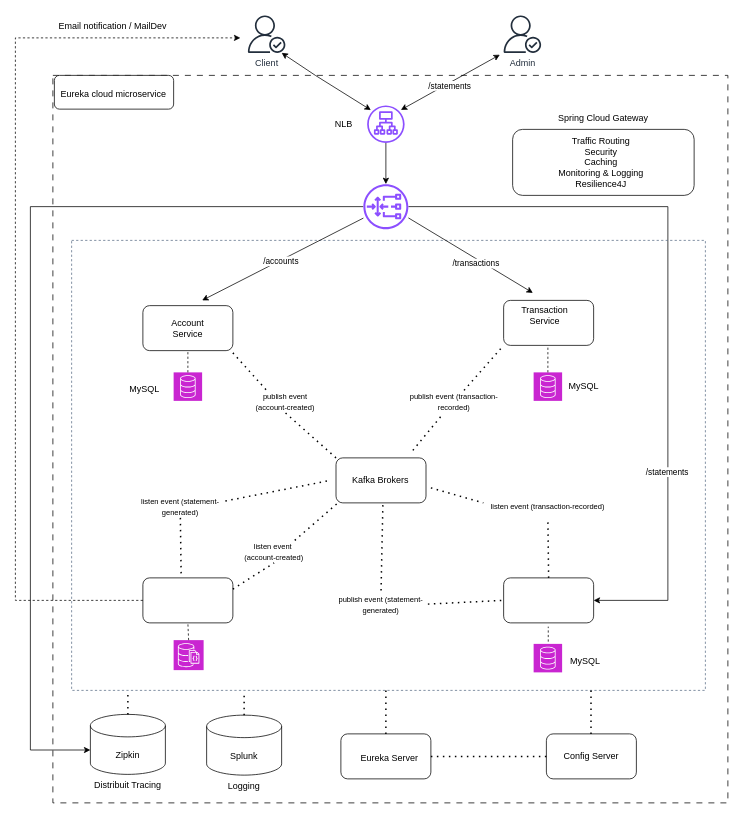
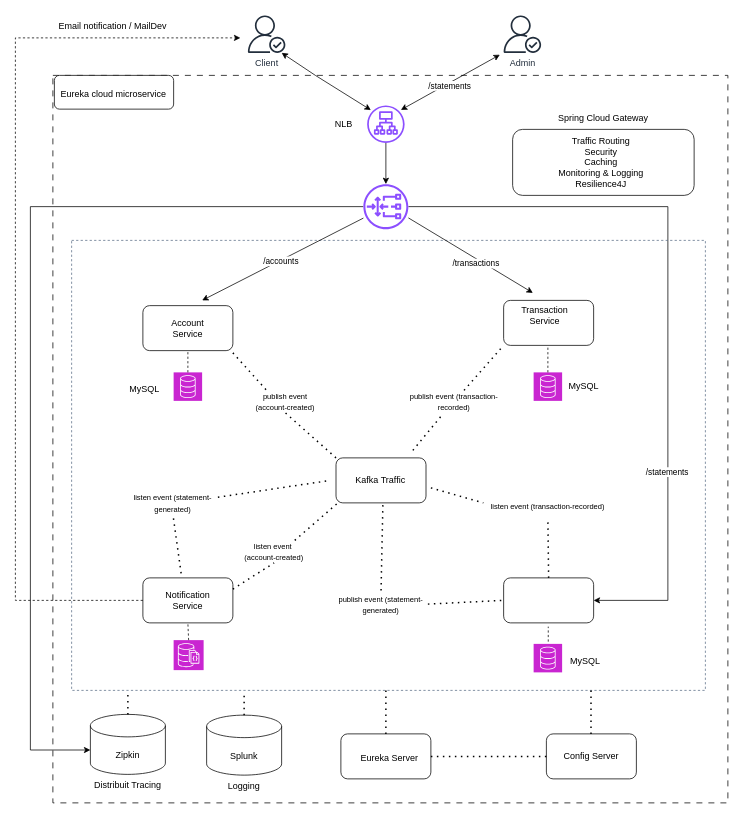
(381, 480) -> (381, 480)
(180, 507) -> (173, 503)
none -> (188, 600)
